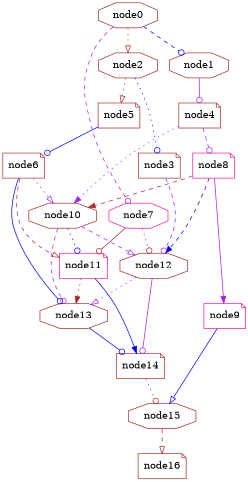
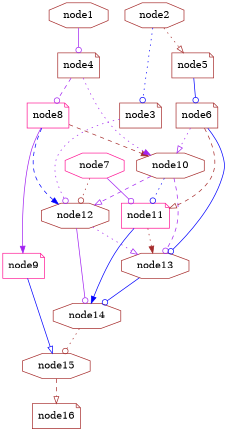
(128, 15) -> none
(175, 213) -> (67, 144)
(113, 239) -> (118, 188)
(141, 366) -> (87, 316)
